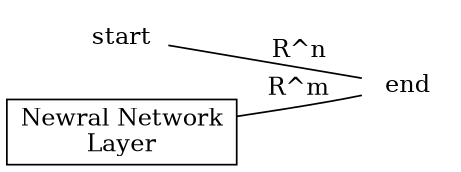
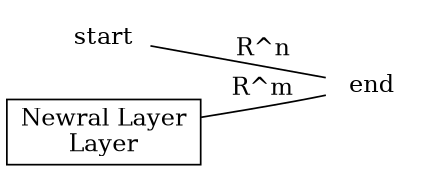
(122, 132) -> (104, 132)
